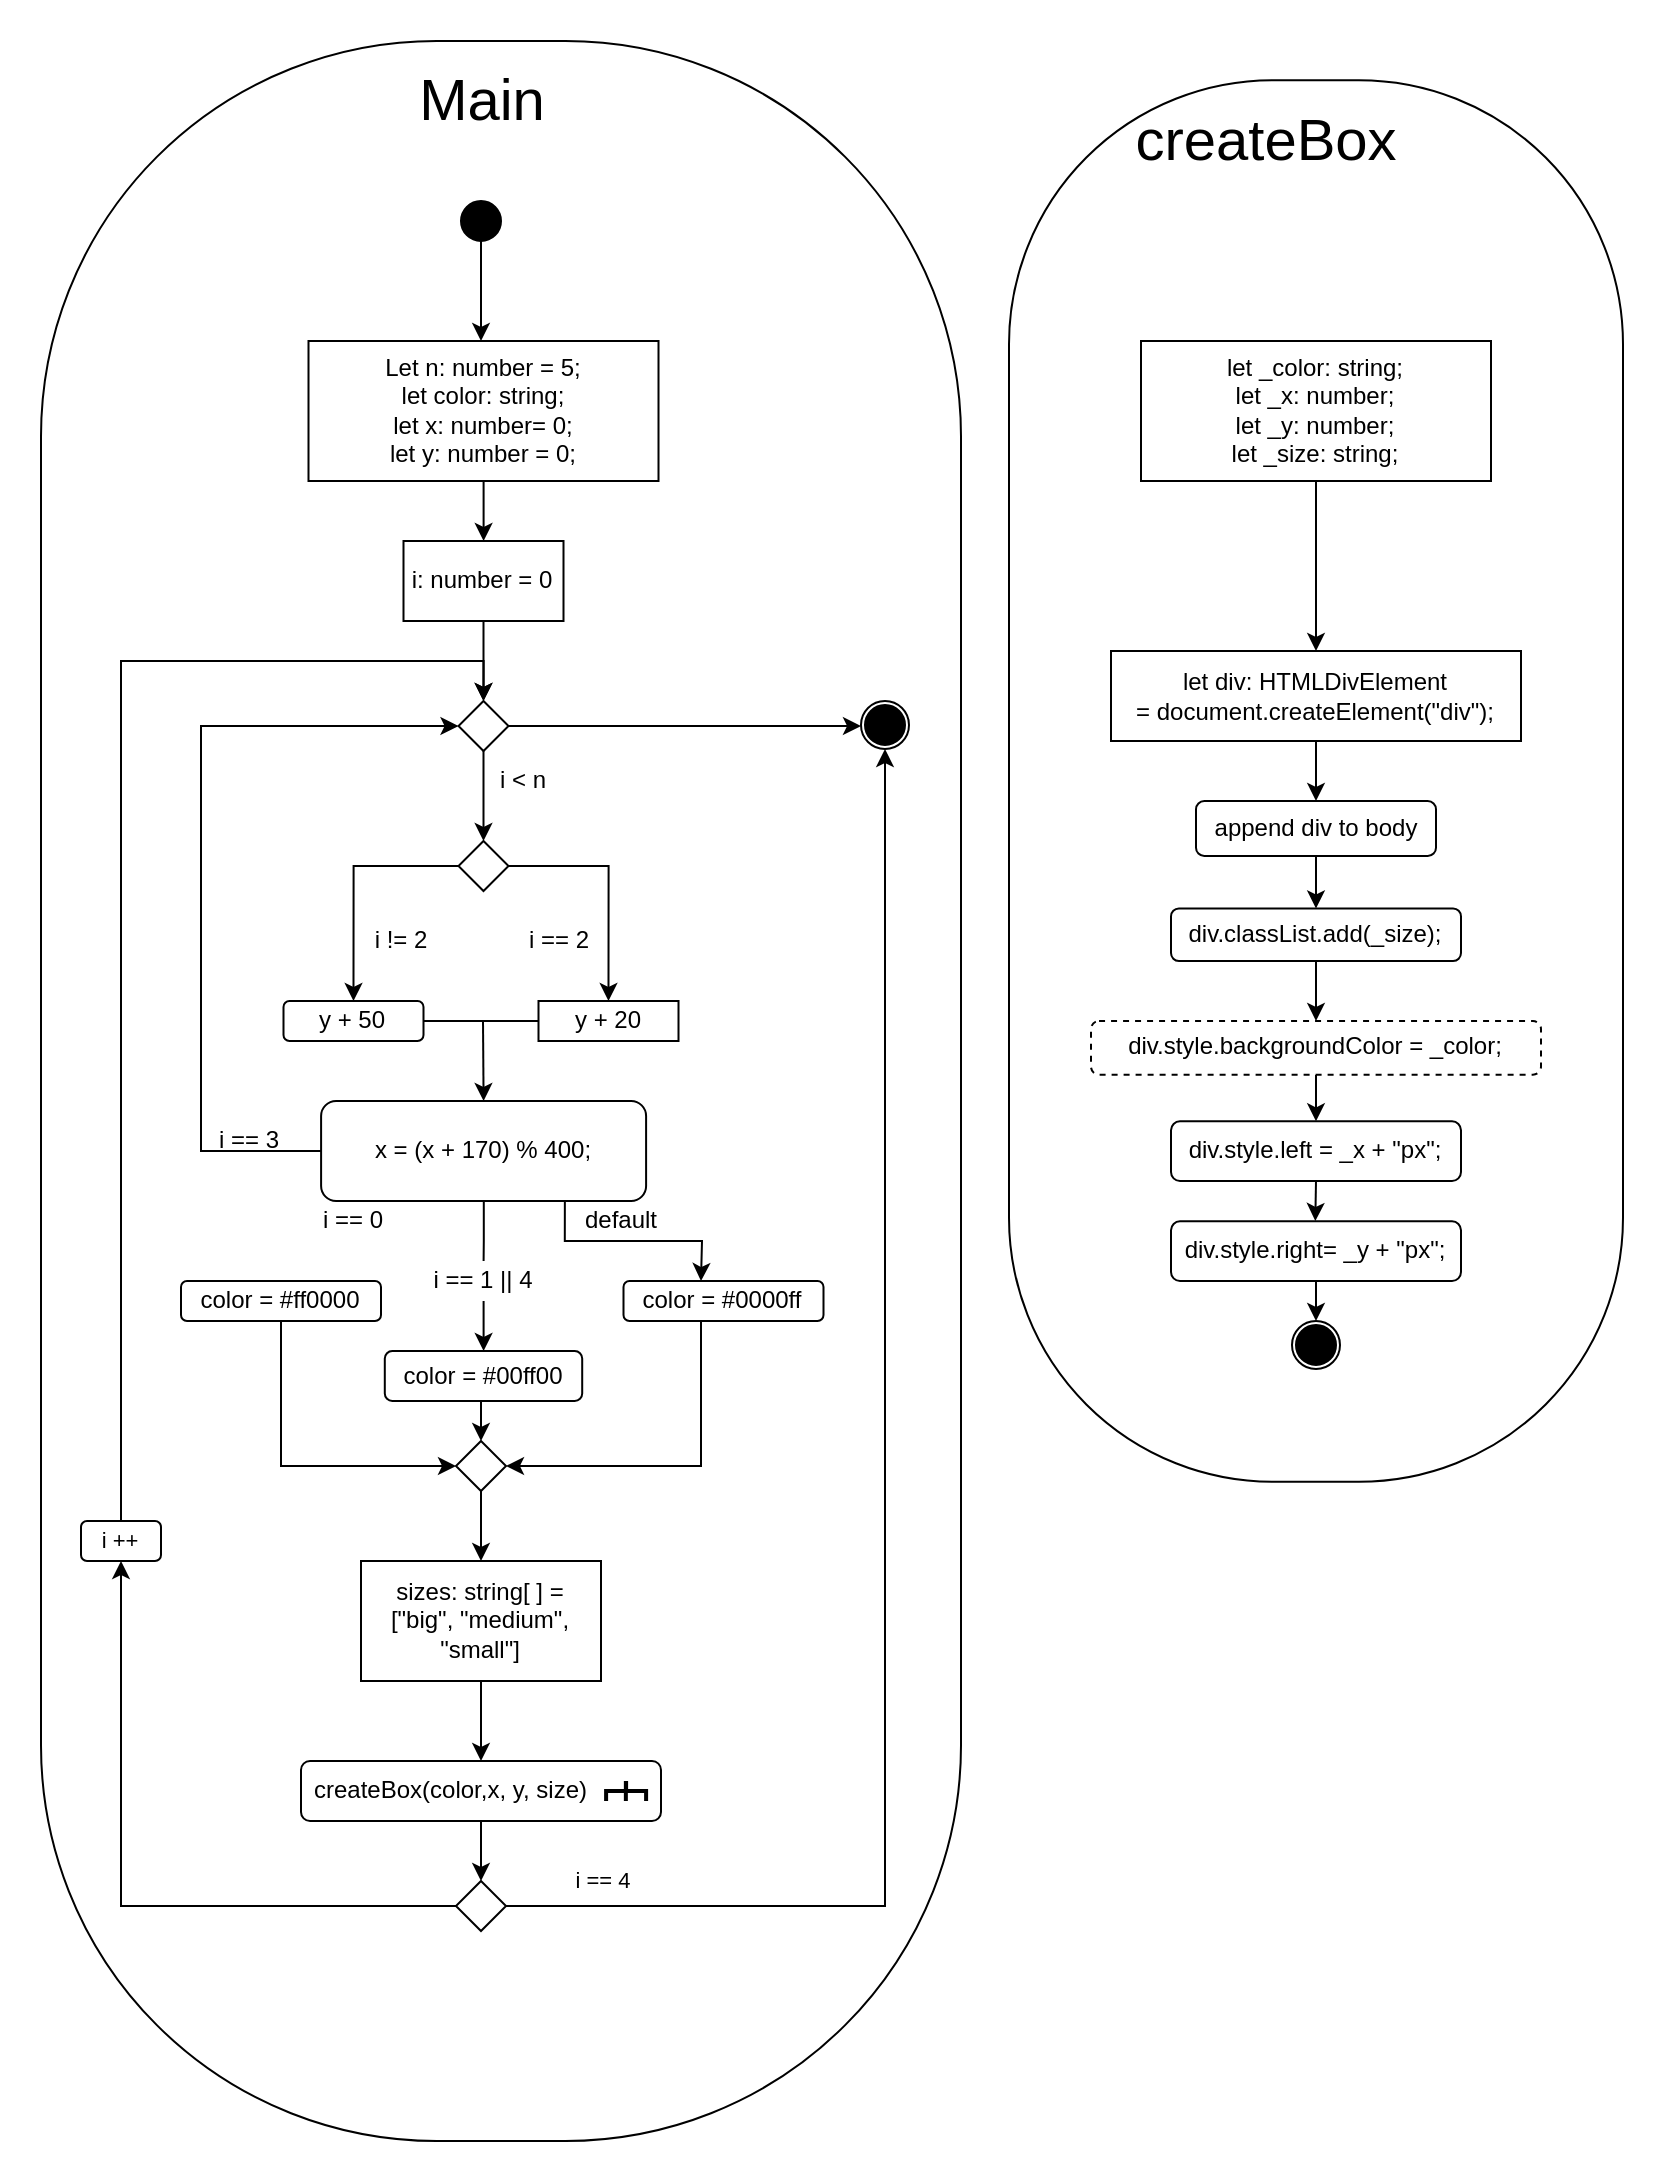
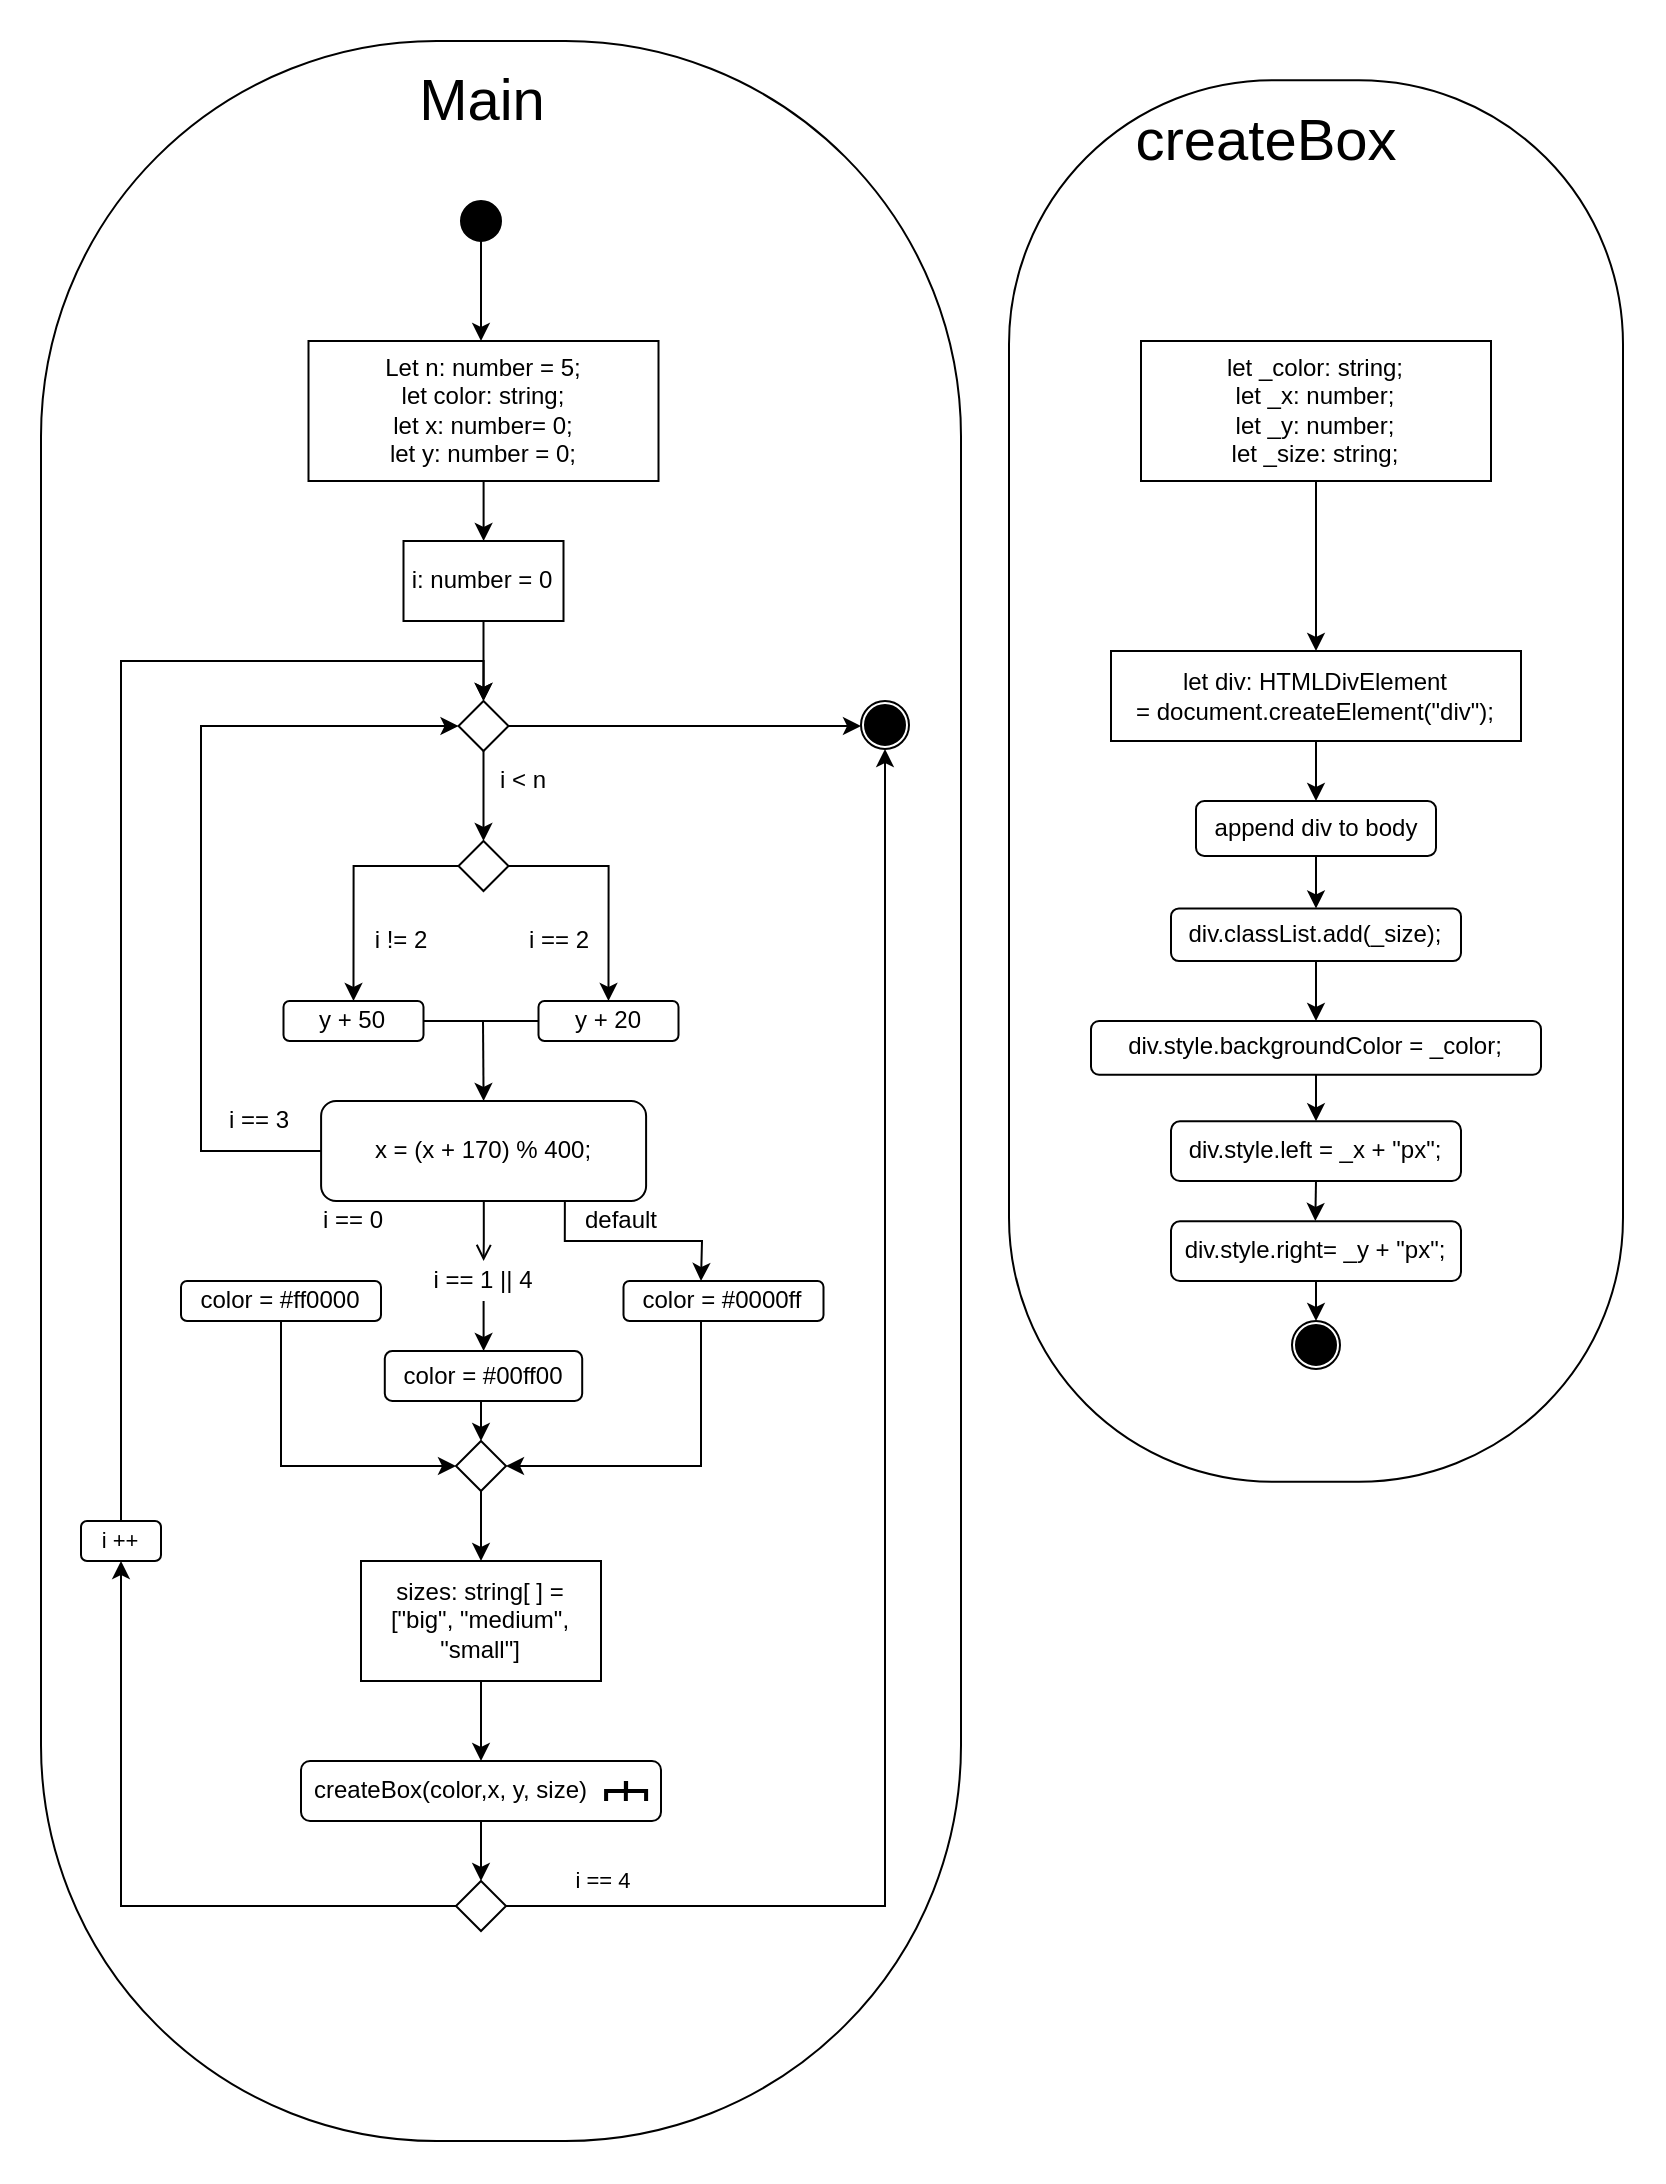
(609, 1021) -> (609, 1021)
(1316, 1048) -> (1316, 1048)
(249, 1141) -> (259, 1121)
(484, 1255) -> (484, 1252)
